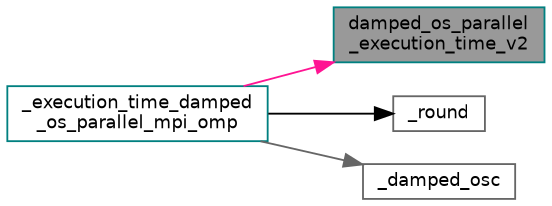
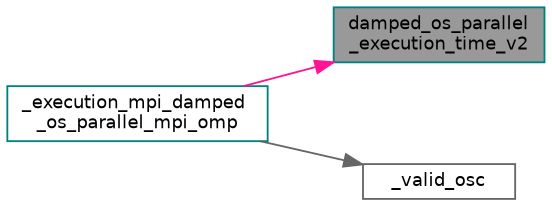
(138, 114) -> (138, 114)
(439, 114) -> none
(439, 182) -> (439, 182)
